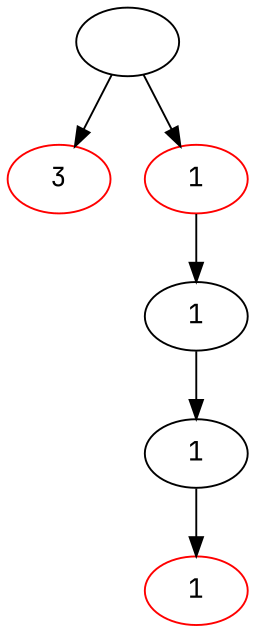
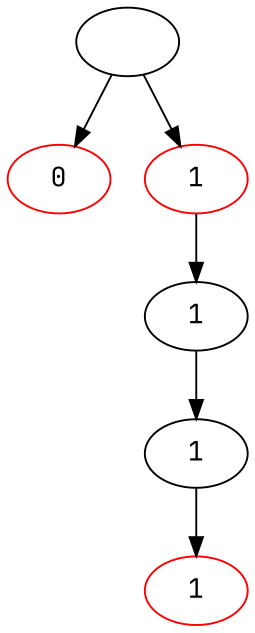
(59, 179) -> (59, 179)
